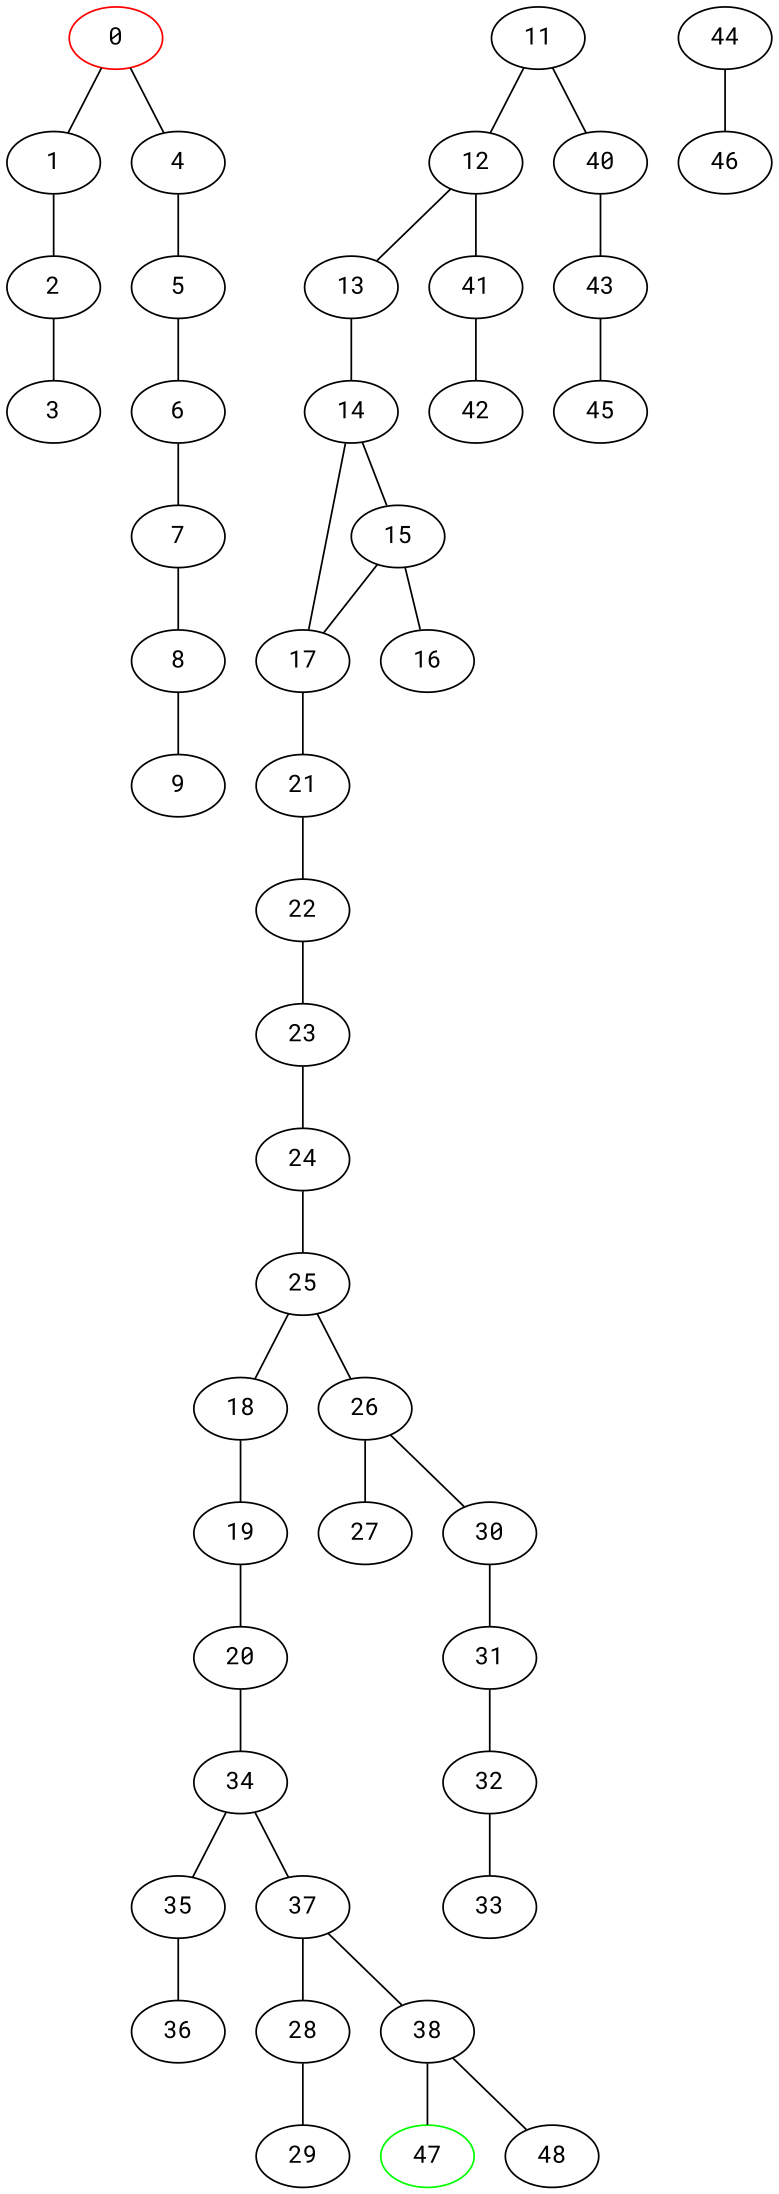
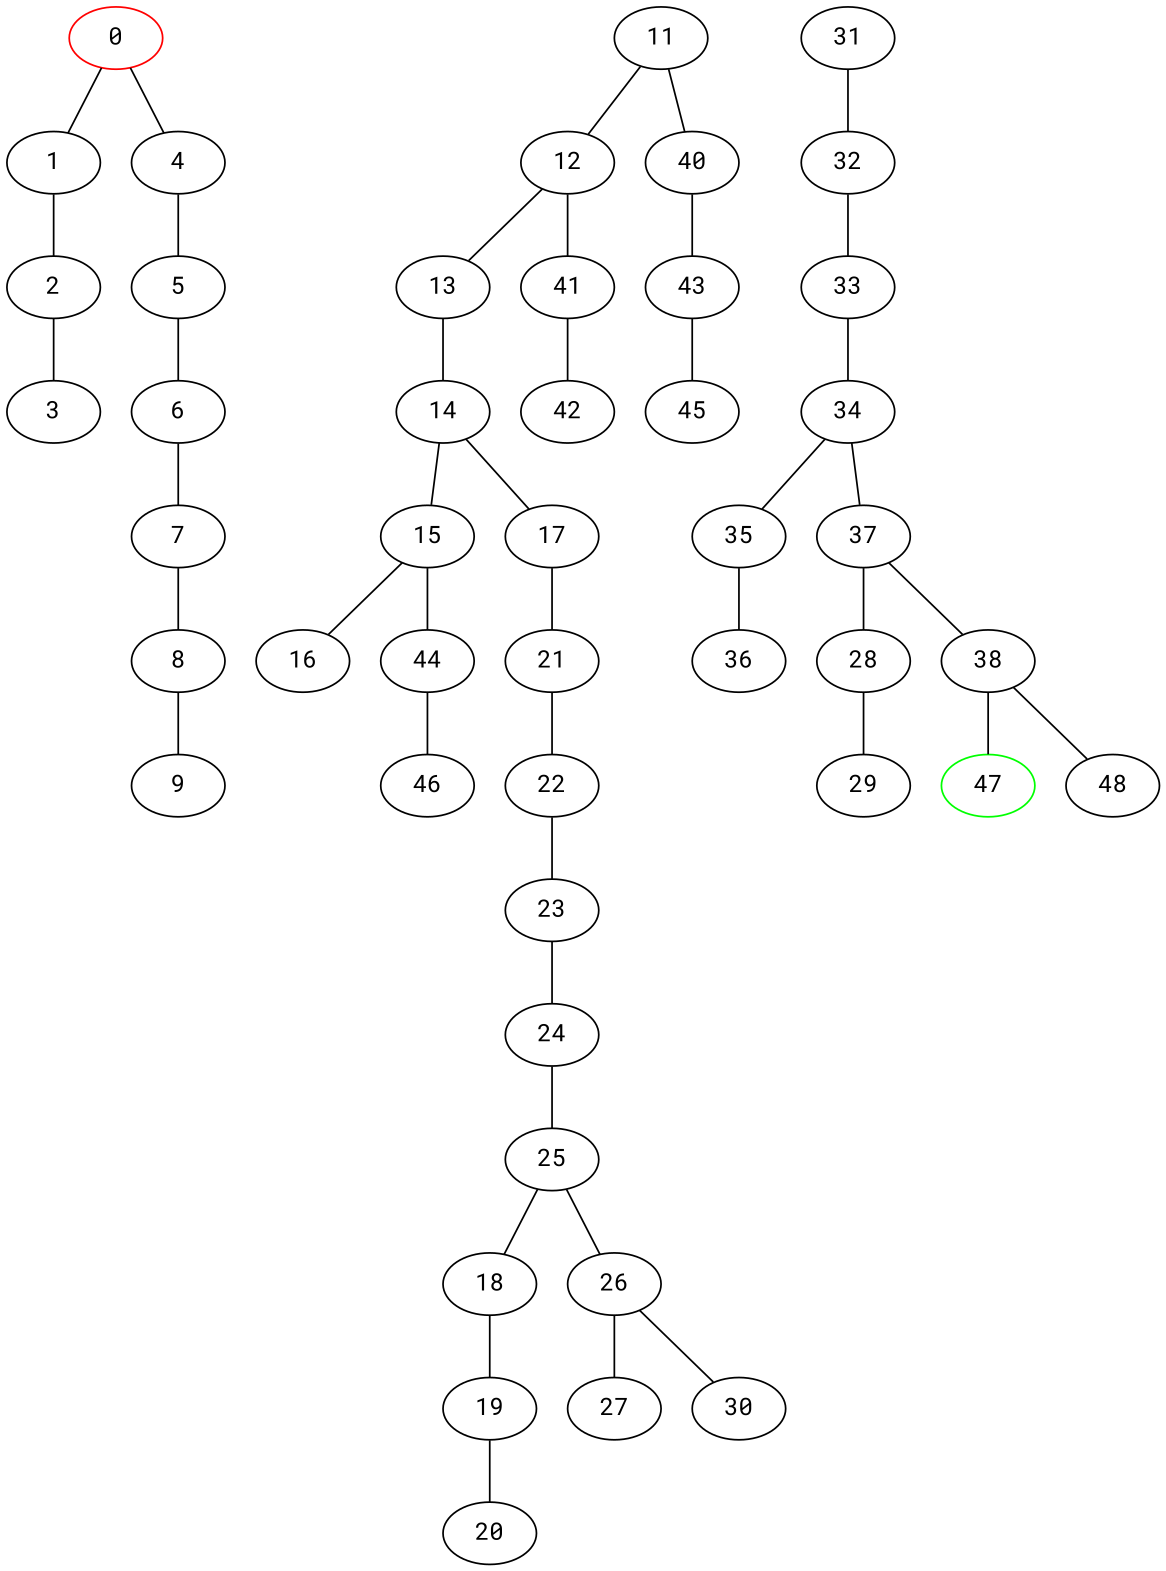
(350, 599) -> (427, 599)
(490, 1596) -> none
(241, 1720) -> (848, 350)
